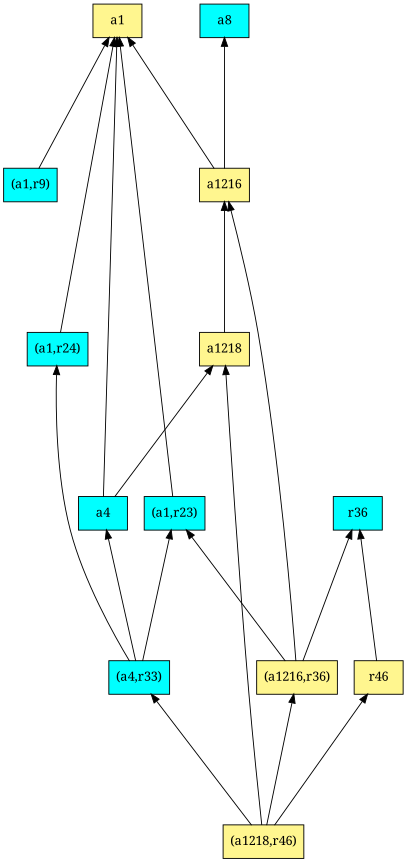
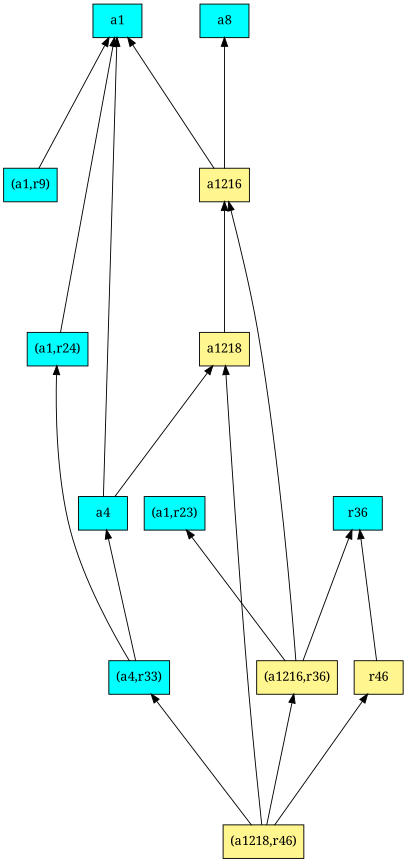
(117, 21) -> (117, 21)
(147, 272) -> none
(156, 600) -> none
